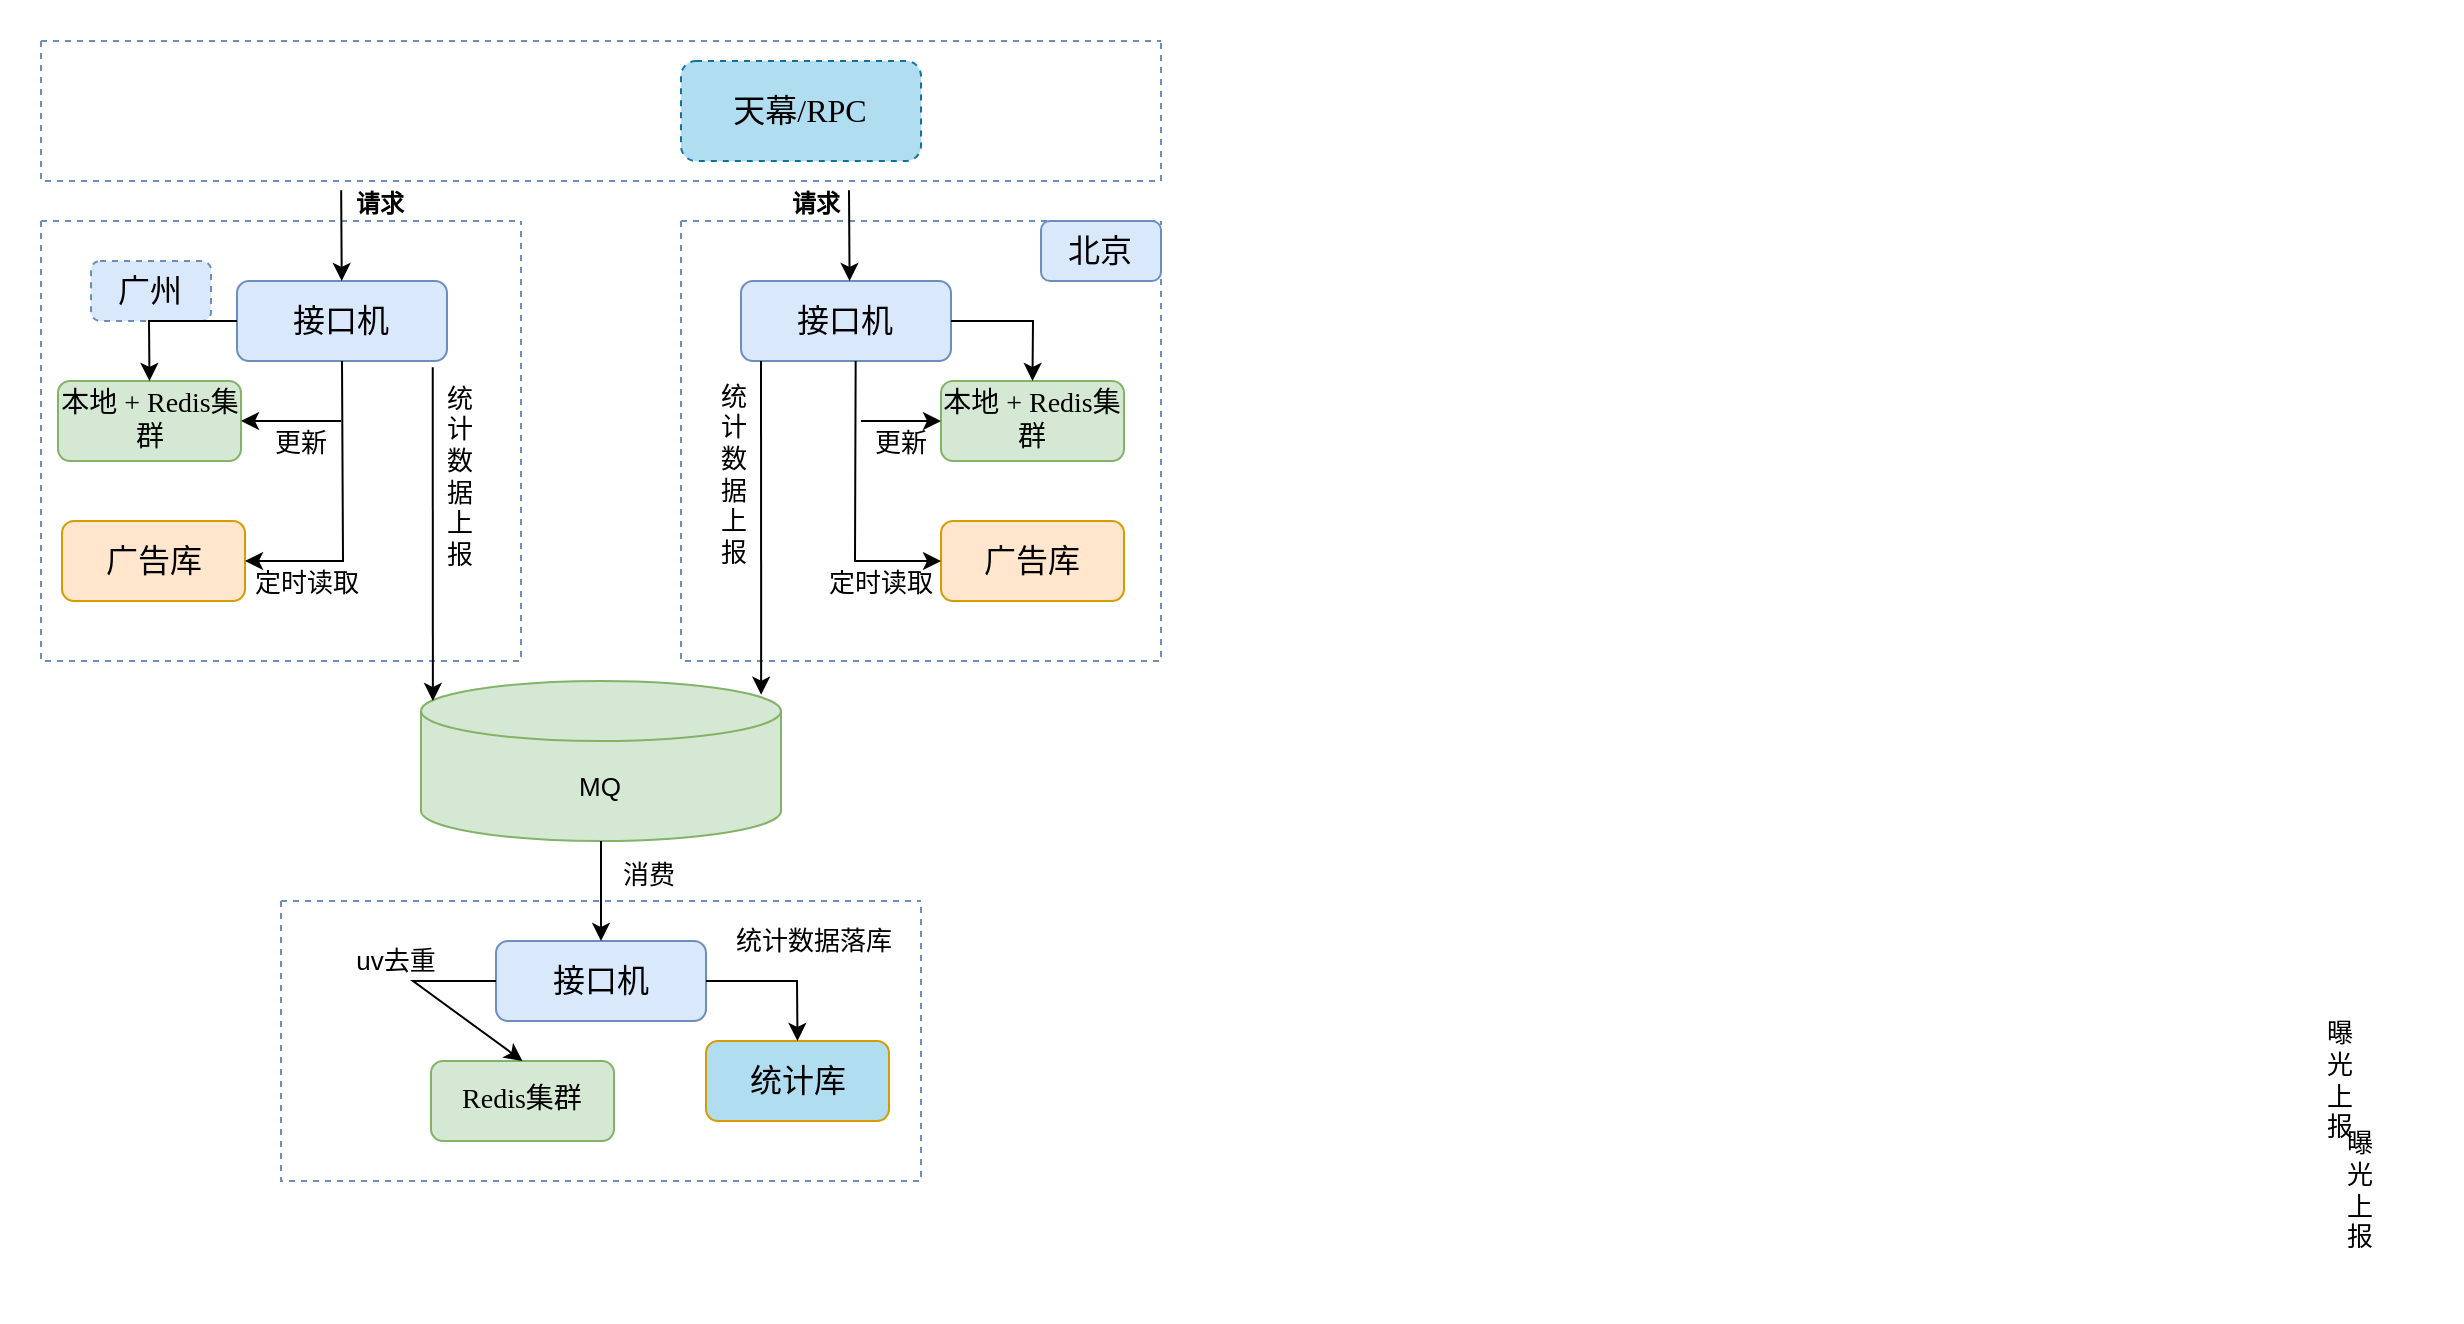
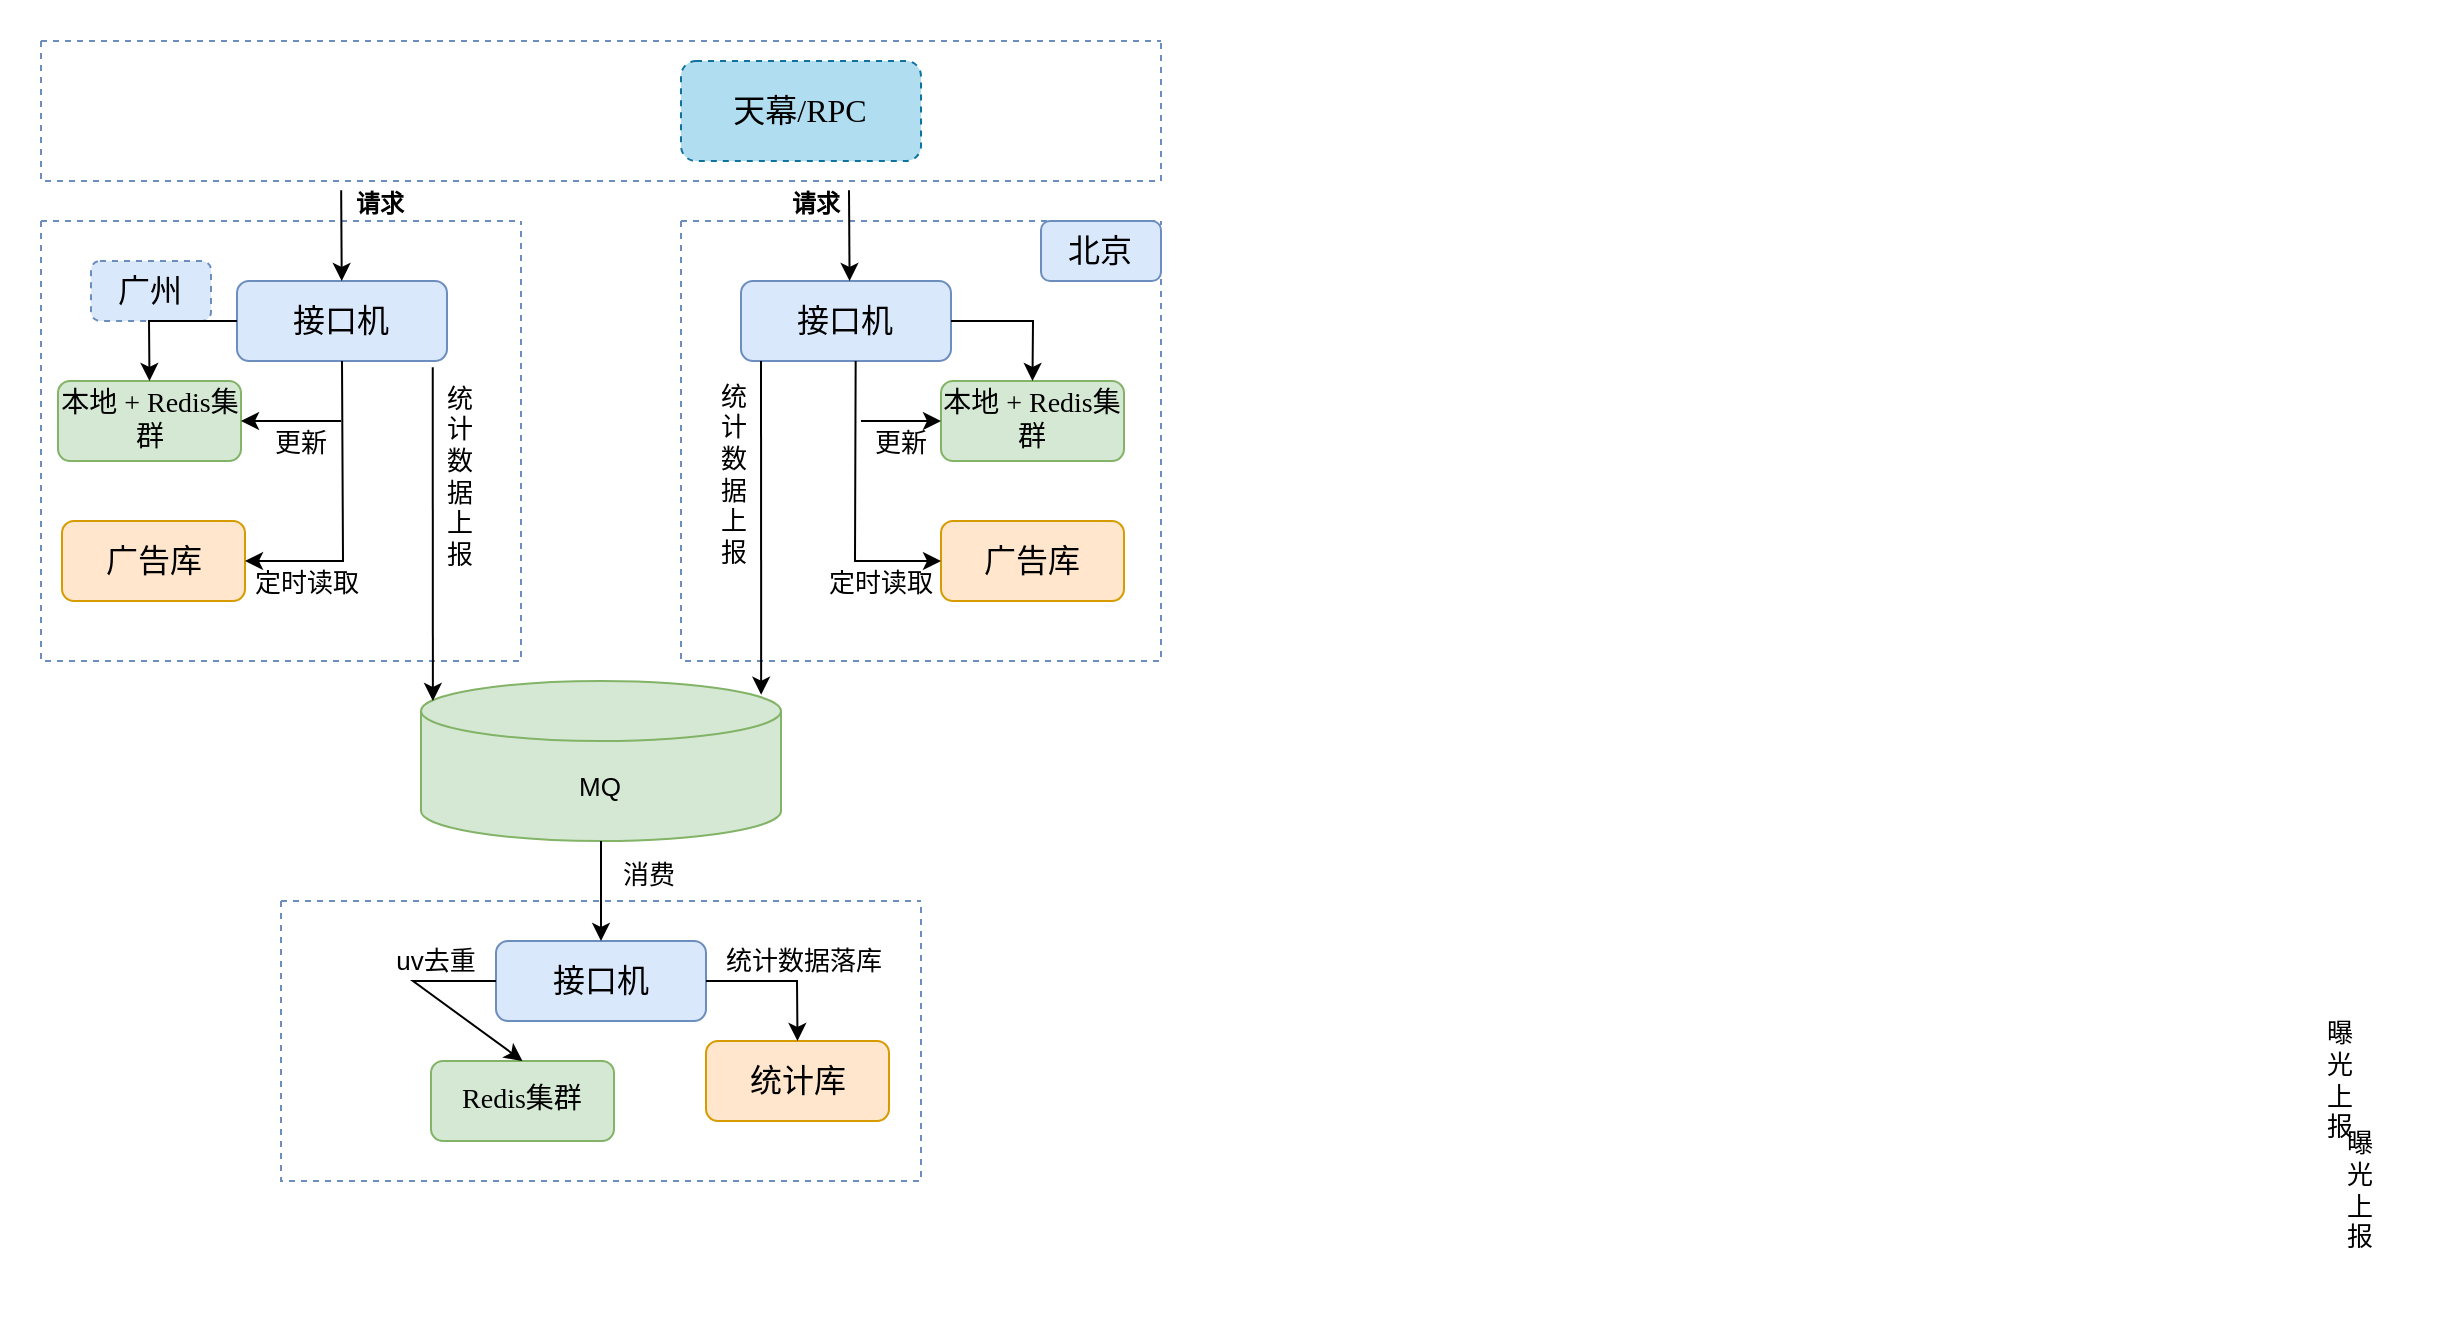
(815, 941) -> (805, 961)
(396, 961) -> (436, 961)
(798, 1081) -> (798, 1081)
